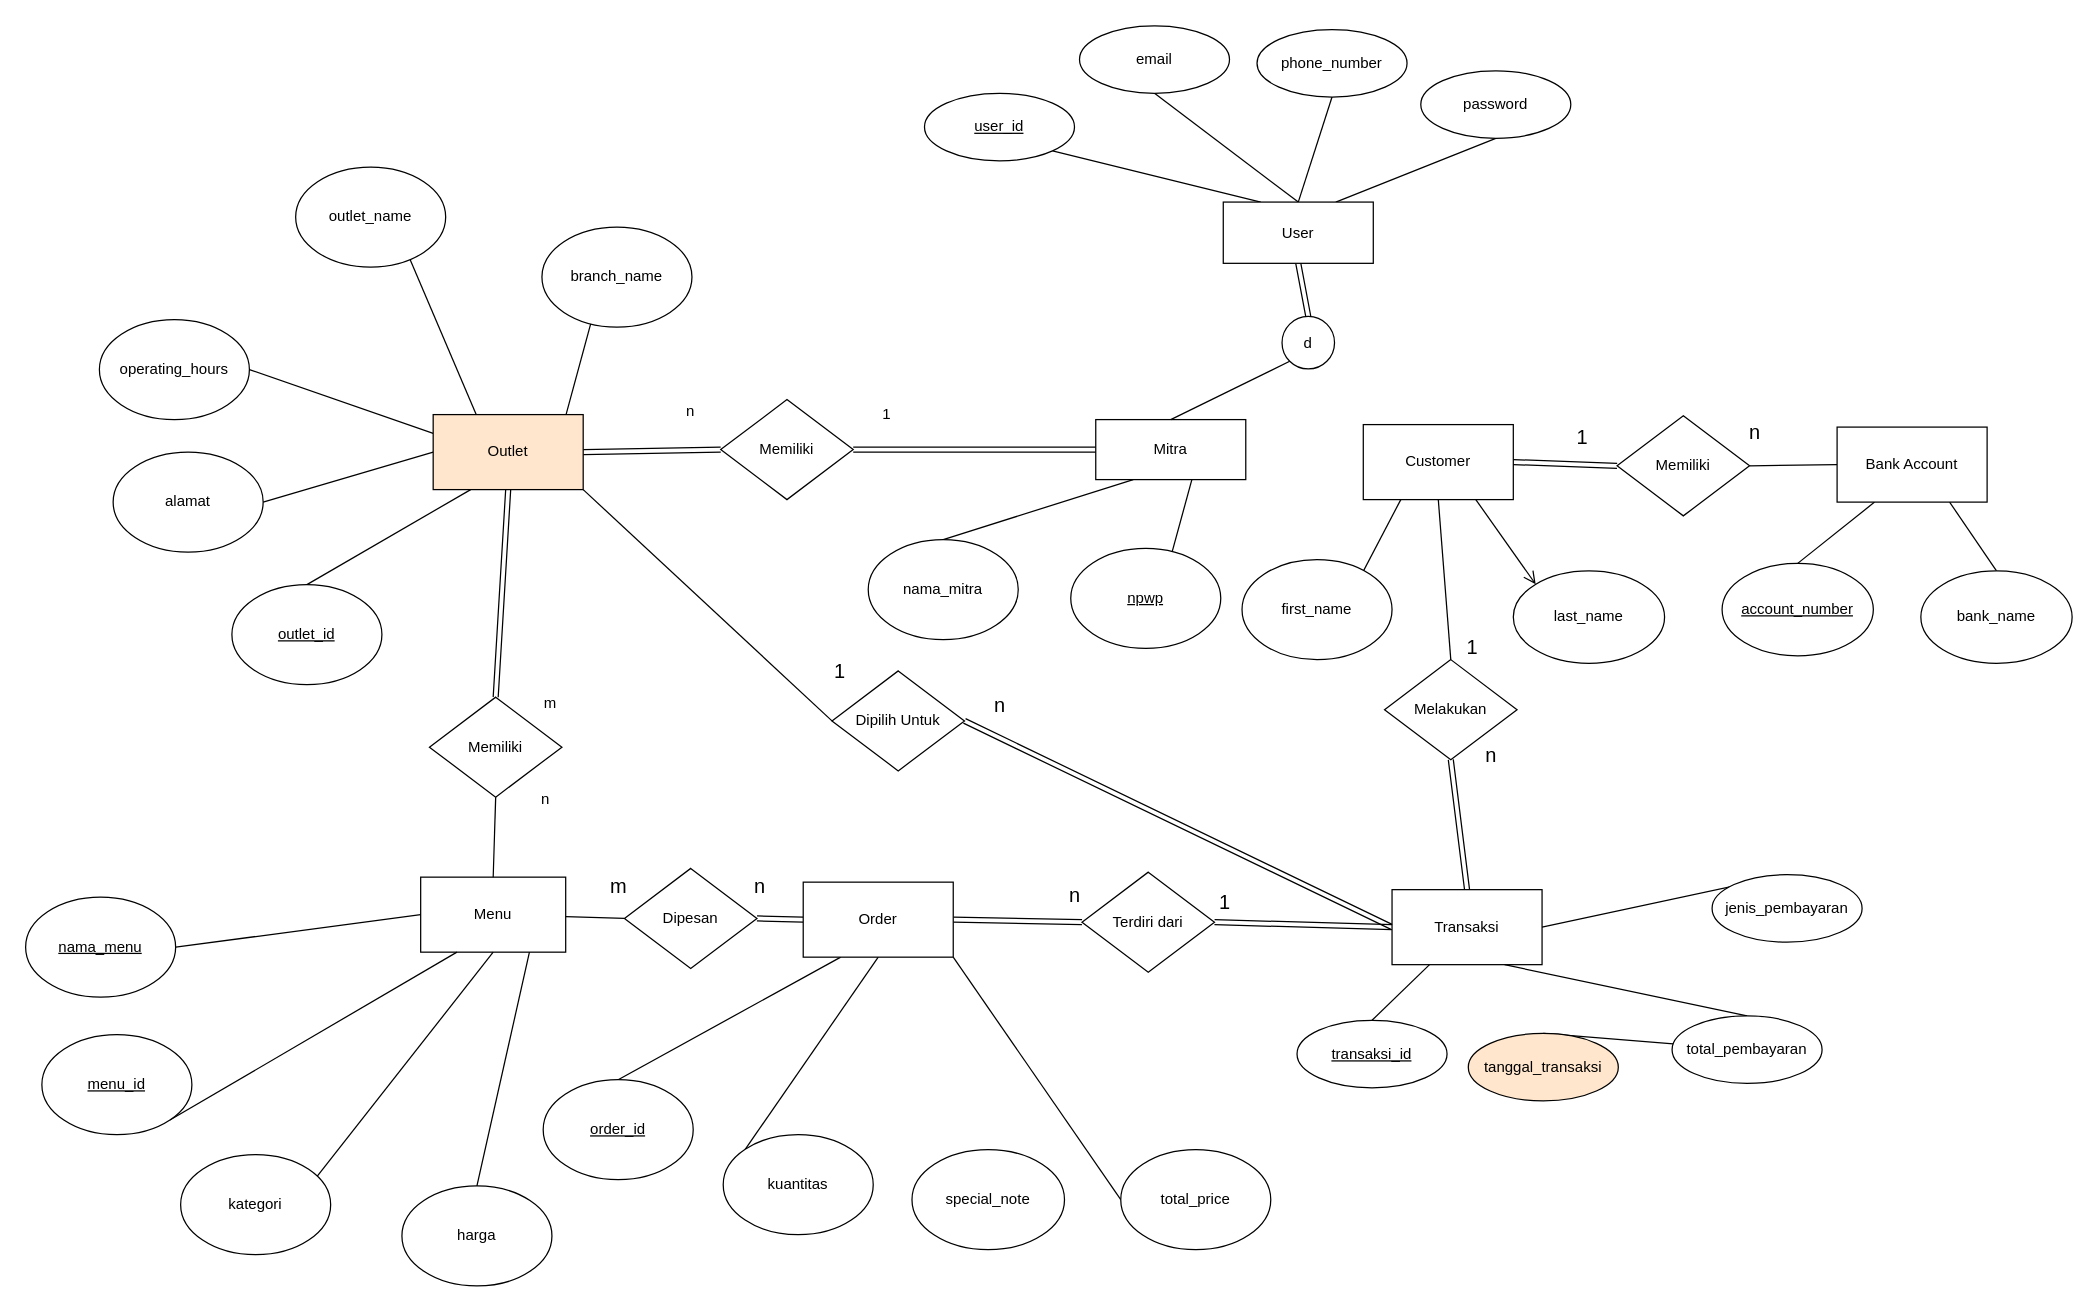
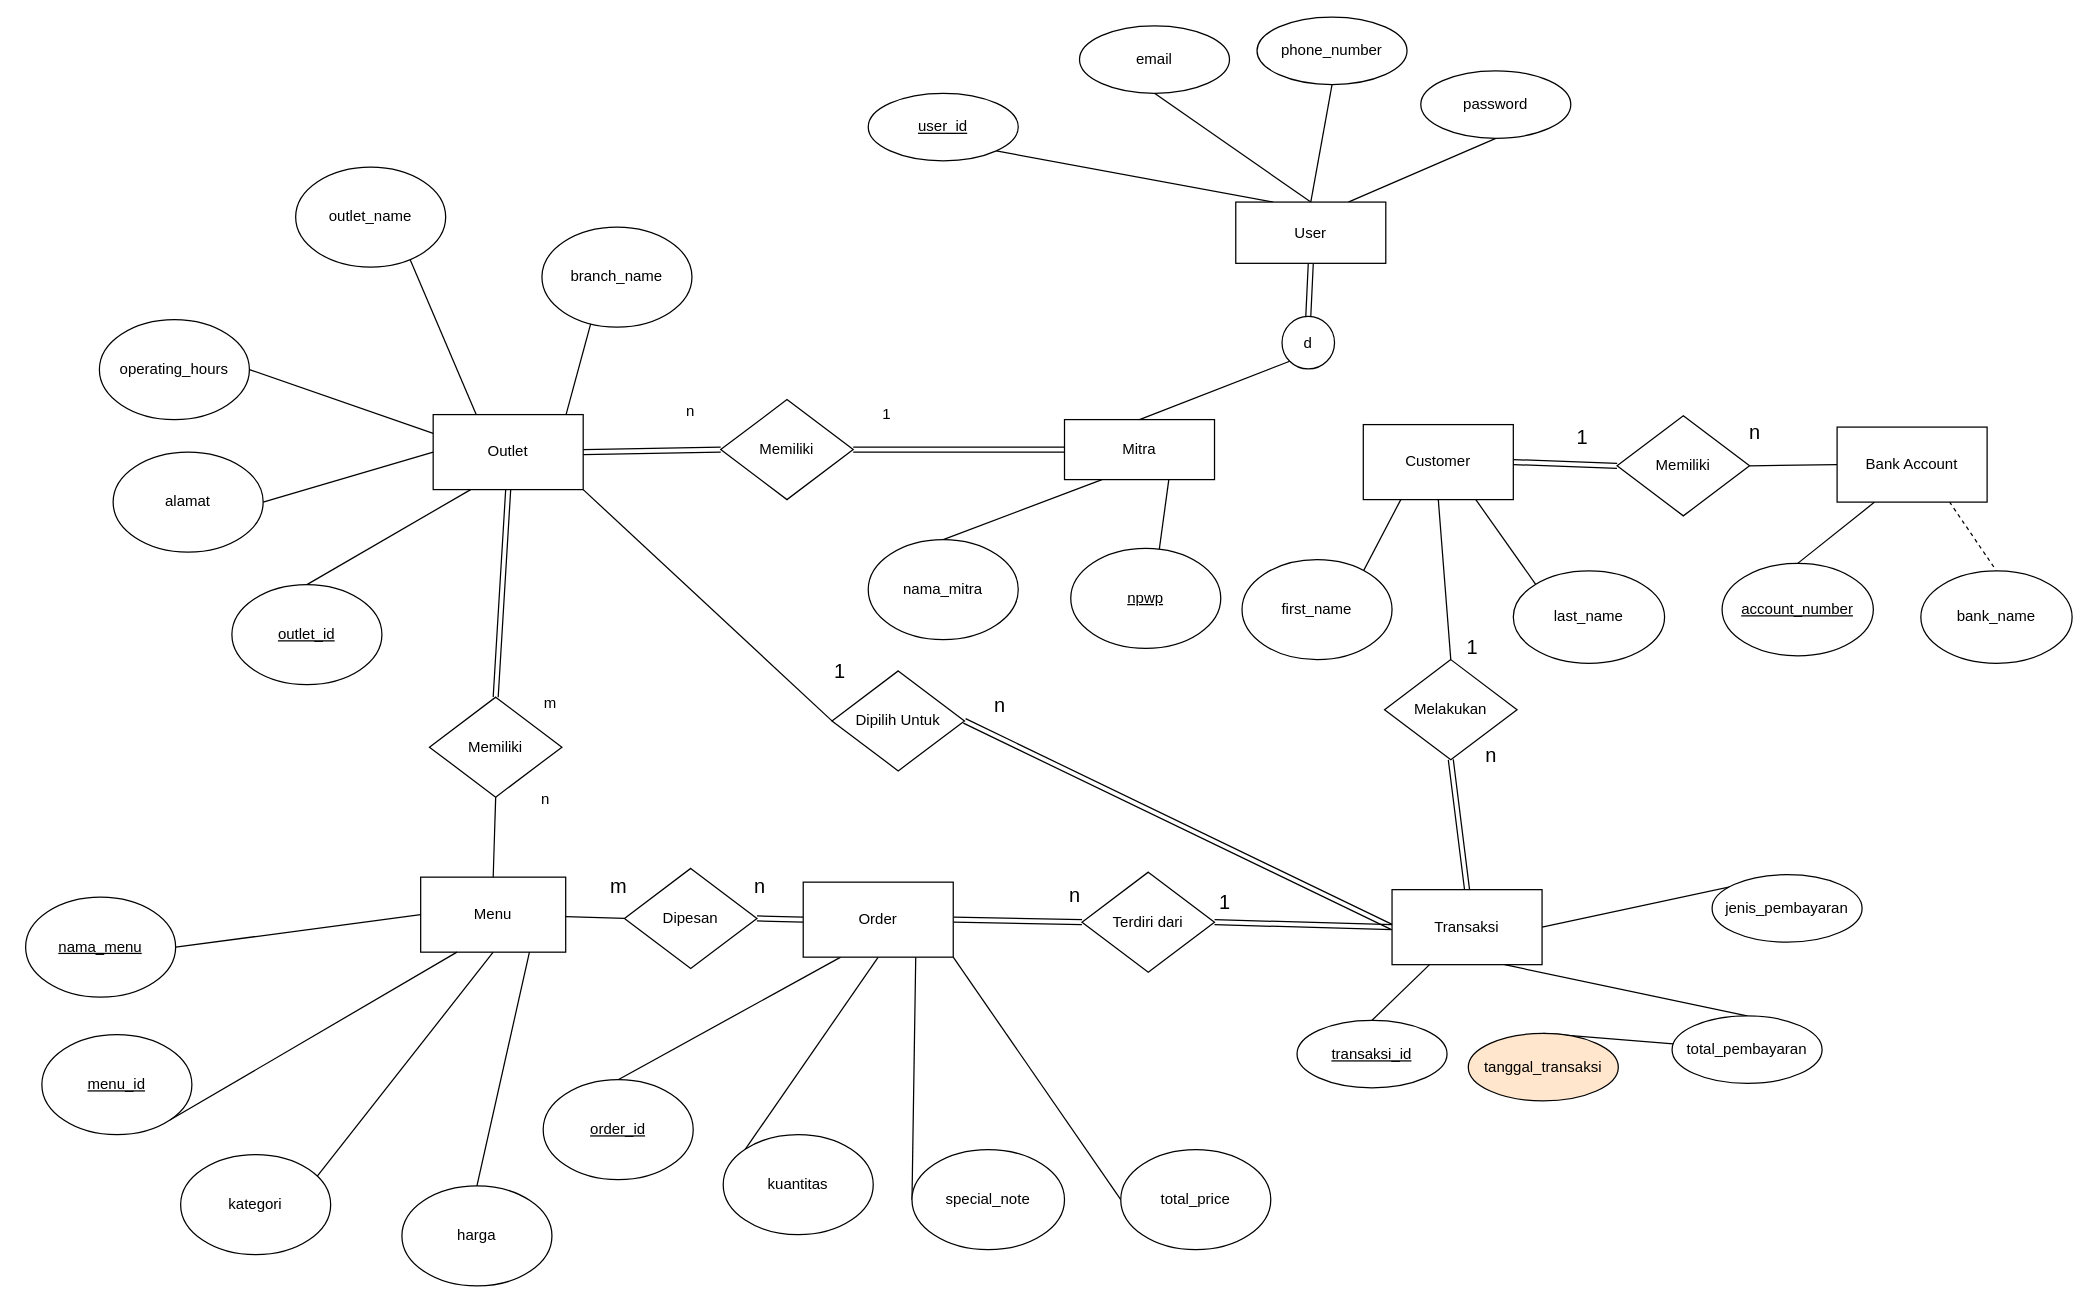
(1332, 63) -> (1332, 51)
(999, 127) -> (943, 127)
(1298, 233) -> (1311, 233)
(1171, 449) -> (1139, 449)
(508, 452) -> (508, 452)
(1974, 537) -> (1974, 537)
(1532, 579) -> (1533, 580)
none -> (914, 1078)
